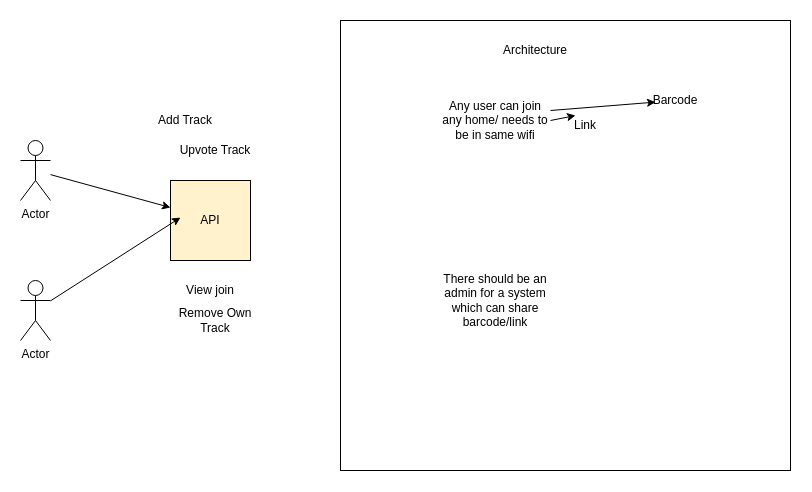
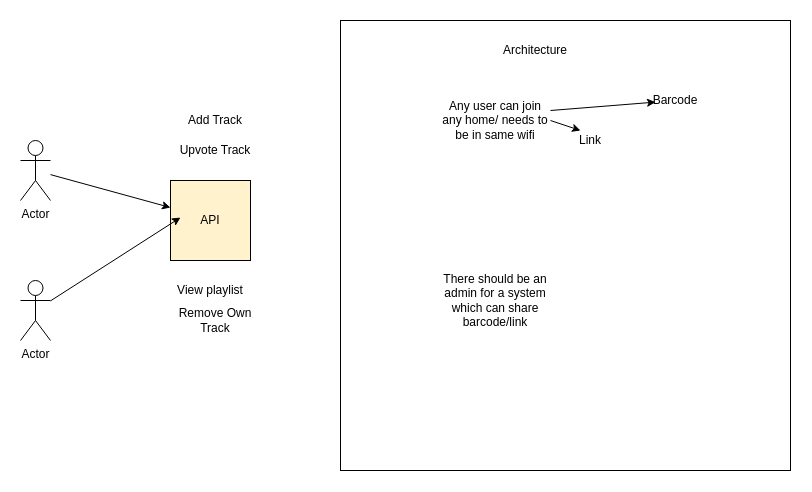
(186, 121) -> (216, 121)
(586, 126) -> (591, 141)
(211, 291) -> (211, 291)
